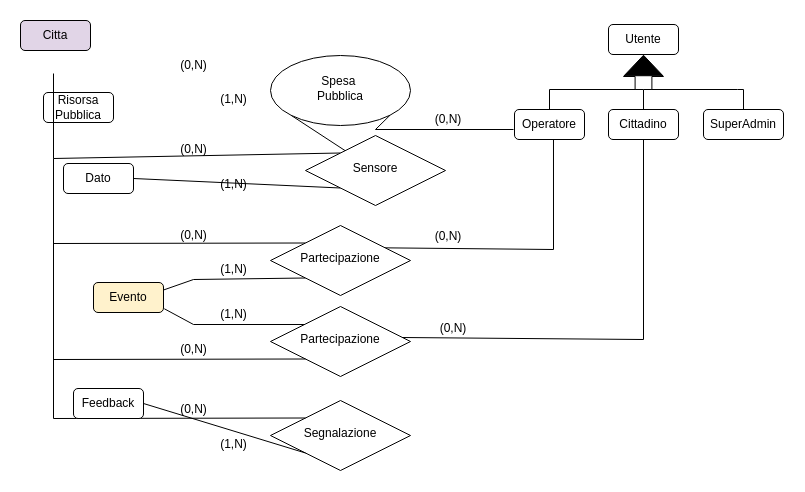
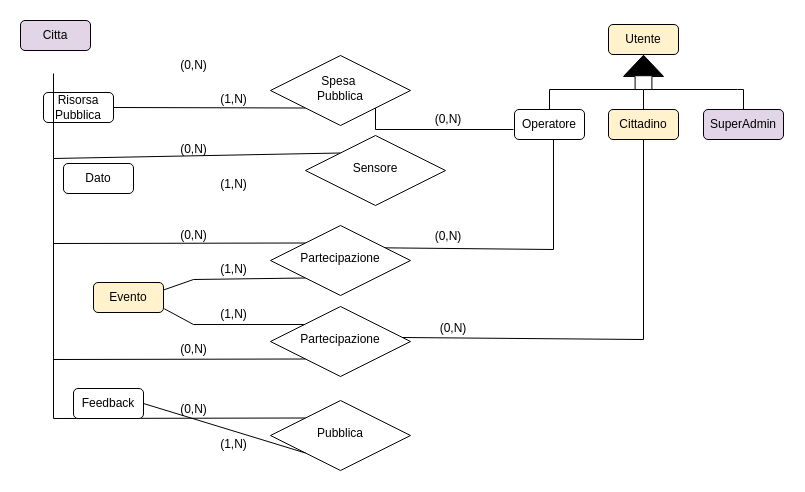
(644, 40) -> (644, 40)
(341, 91) -> (341, 91)
(644, 125) -> (644, 125)
(744, 125) -> (744, 125)
(318, 133) -> (210, 108)
(237, 183) -> none
(341, 434) -> (341, 434)
